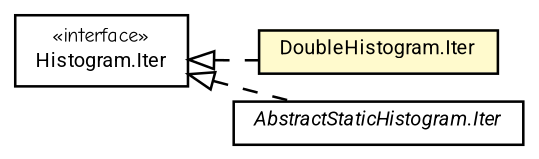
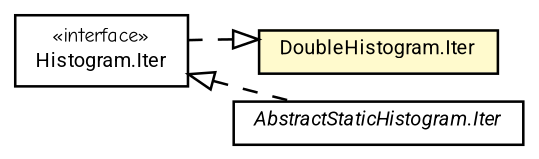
(236, 60) -> (211, 40)
